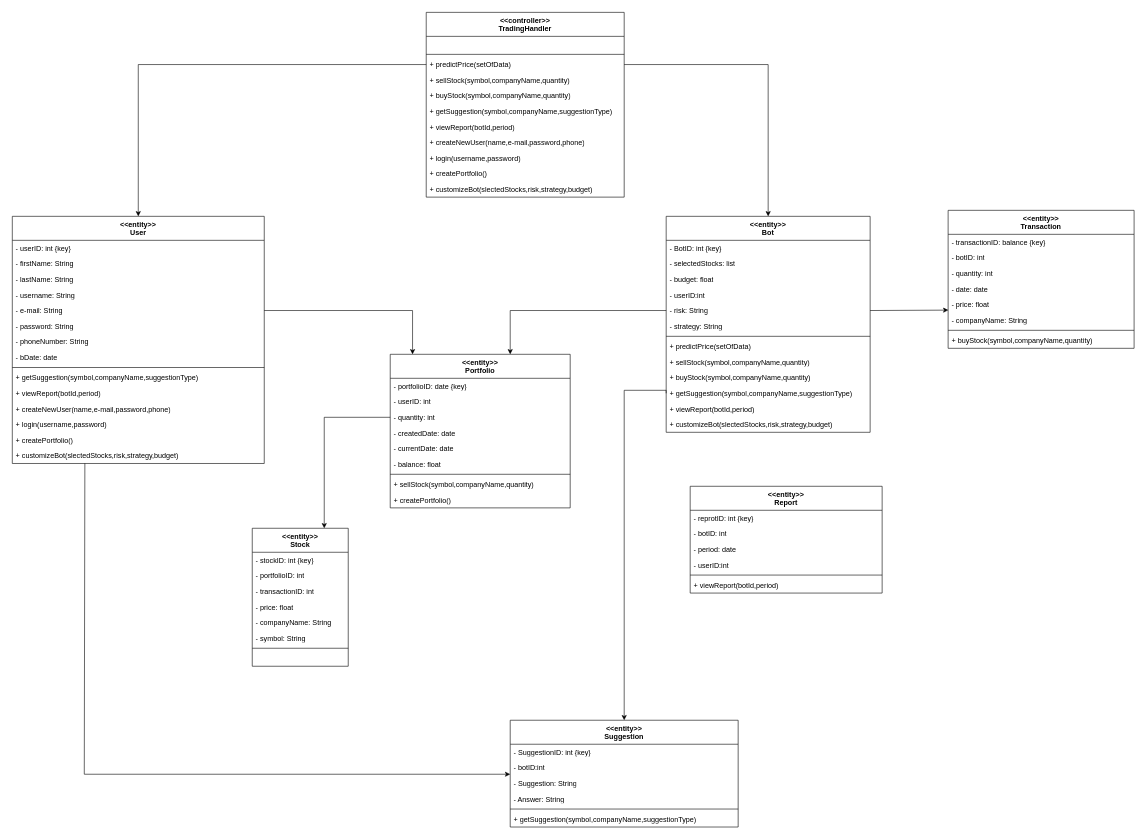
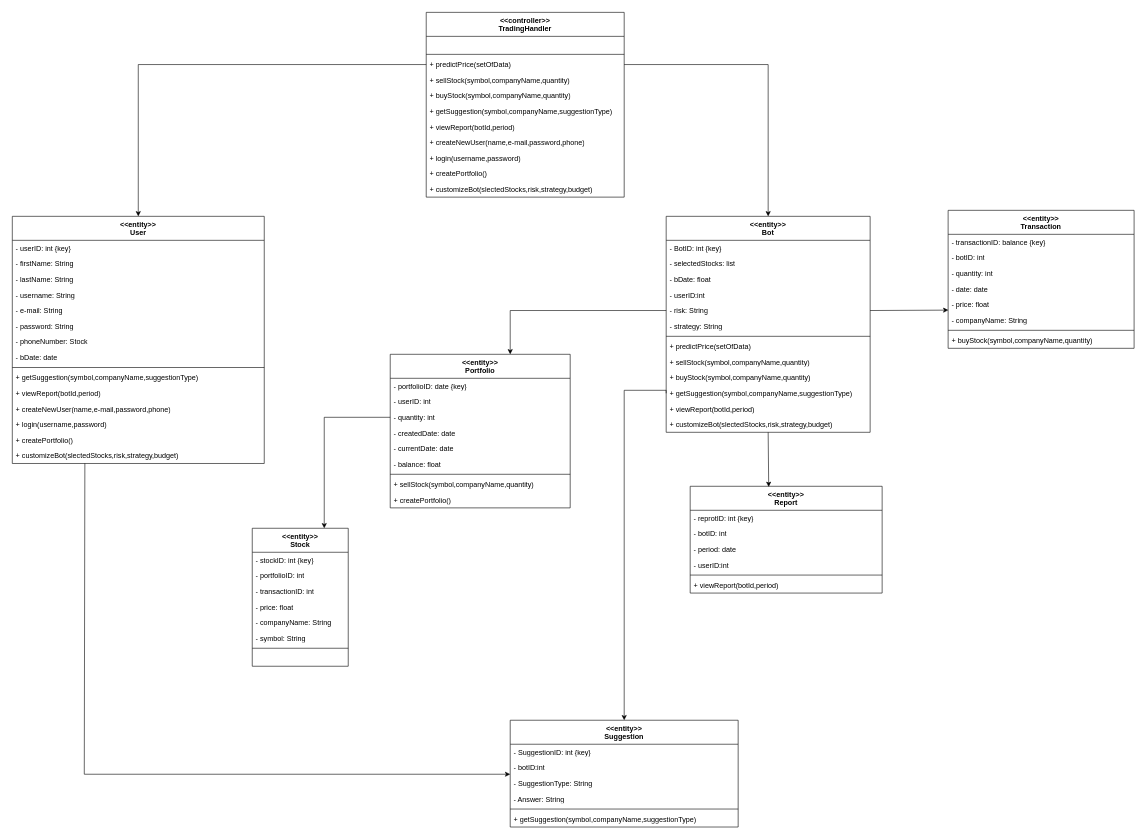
(696, 280) -> (694, 280)
(359, 311) -> none
(54, 342) -> (53, 342)
none -> (769, 466)
(550, 784) -> (558, 784)
